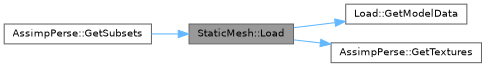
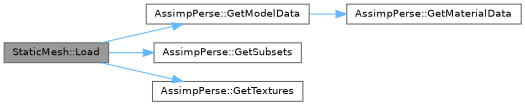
(406, 14) -> (228, 14)
none -> (434, 14)
(165, 34) -> (126, 53)
